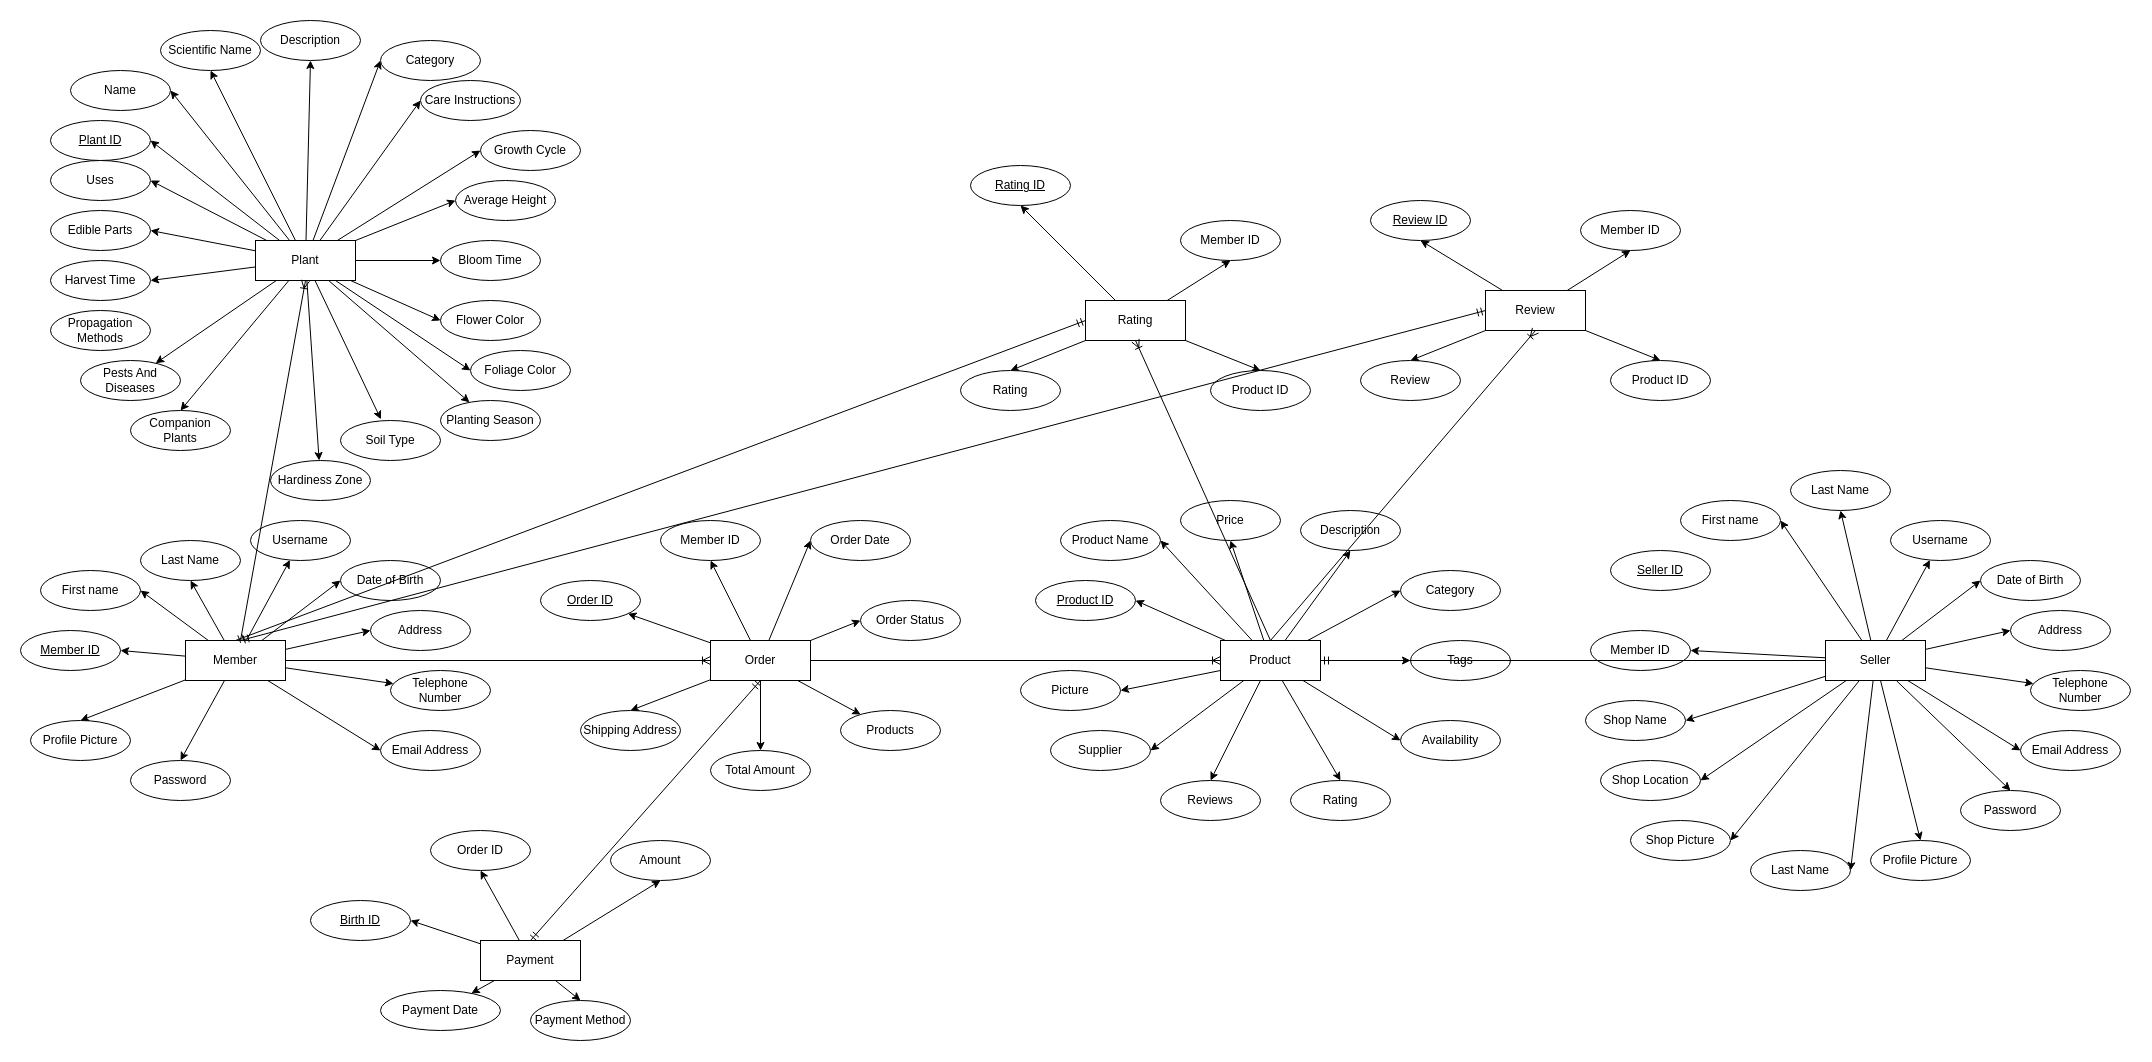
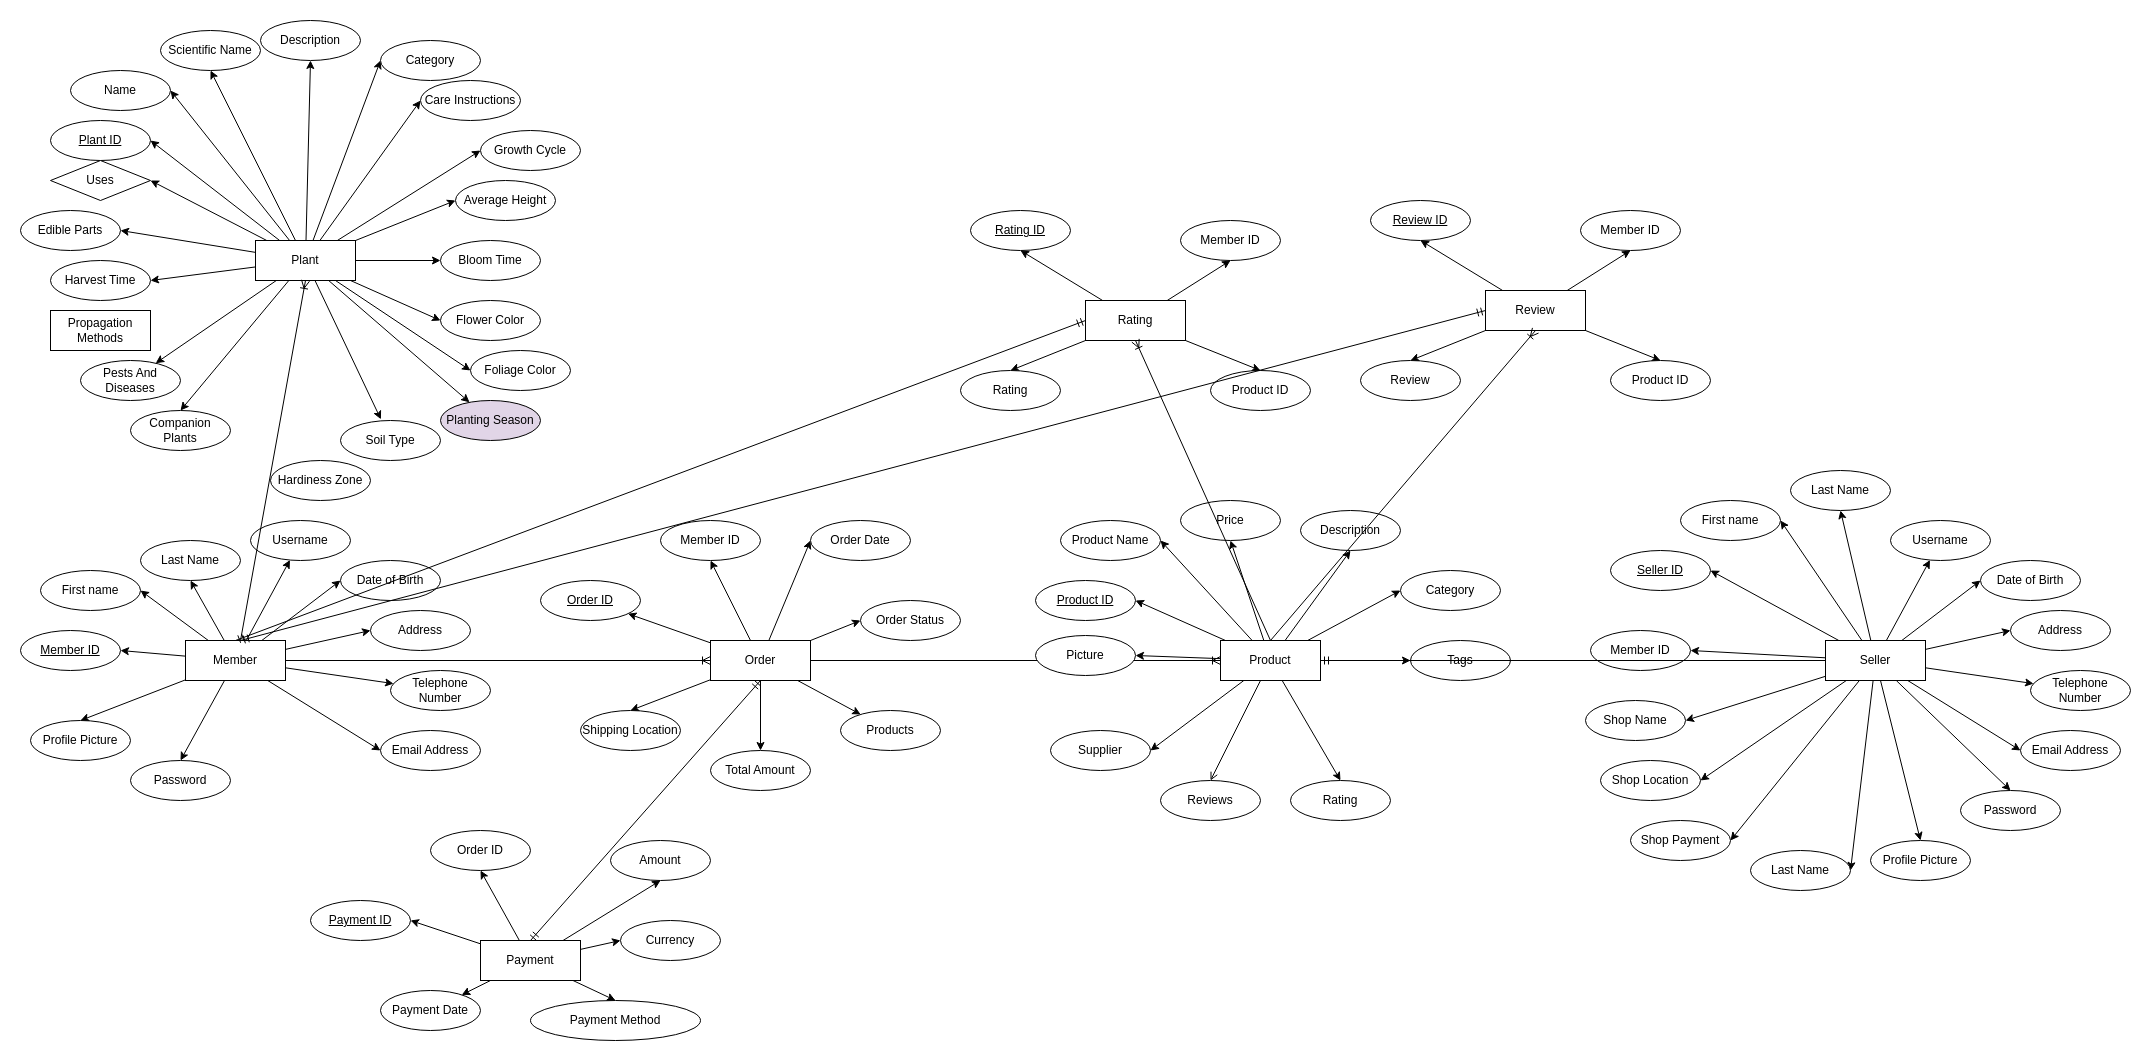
(101, 181) -> (101, 181)
(1021, 186) -> (1021, 231)
(101, 231) -> (71, 231)
(101, 331) -> (101, 331)
(313, 367) -> none
(491, 421) -> (491, 421)
none -> (1778, 607)
(1071, 691) -> (1086, 656)
(1349, 709) -> none
(631, 731) -> (631, 731)
(1451, 741) -> none
(1214, 773) -> (1213, 775)
(1681, 841) -> (1681, 841)
(361, 921) -> (361, 921)
none -> (671, 941)
none -> (597, 946)
(441, 1011) -> (431, 1011)
(581, 1021) -> (616, 1021)
